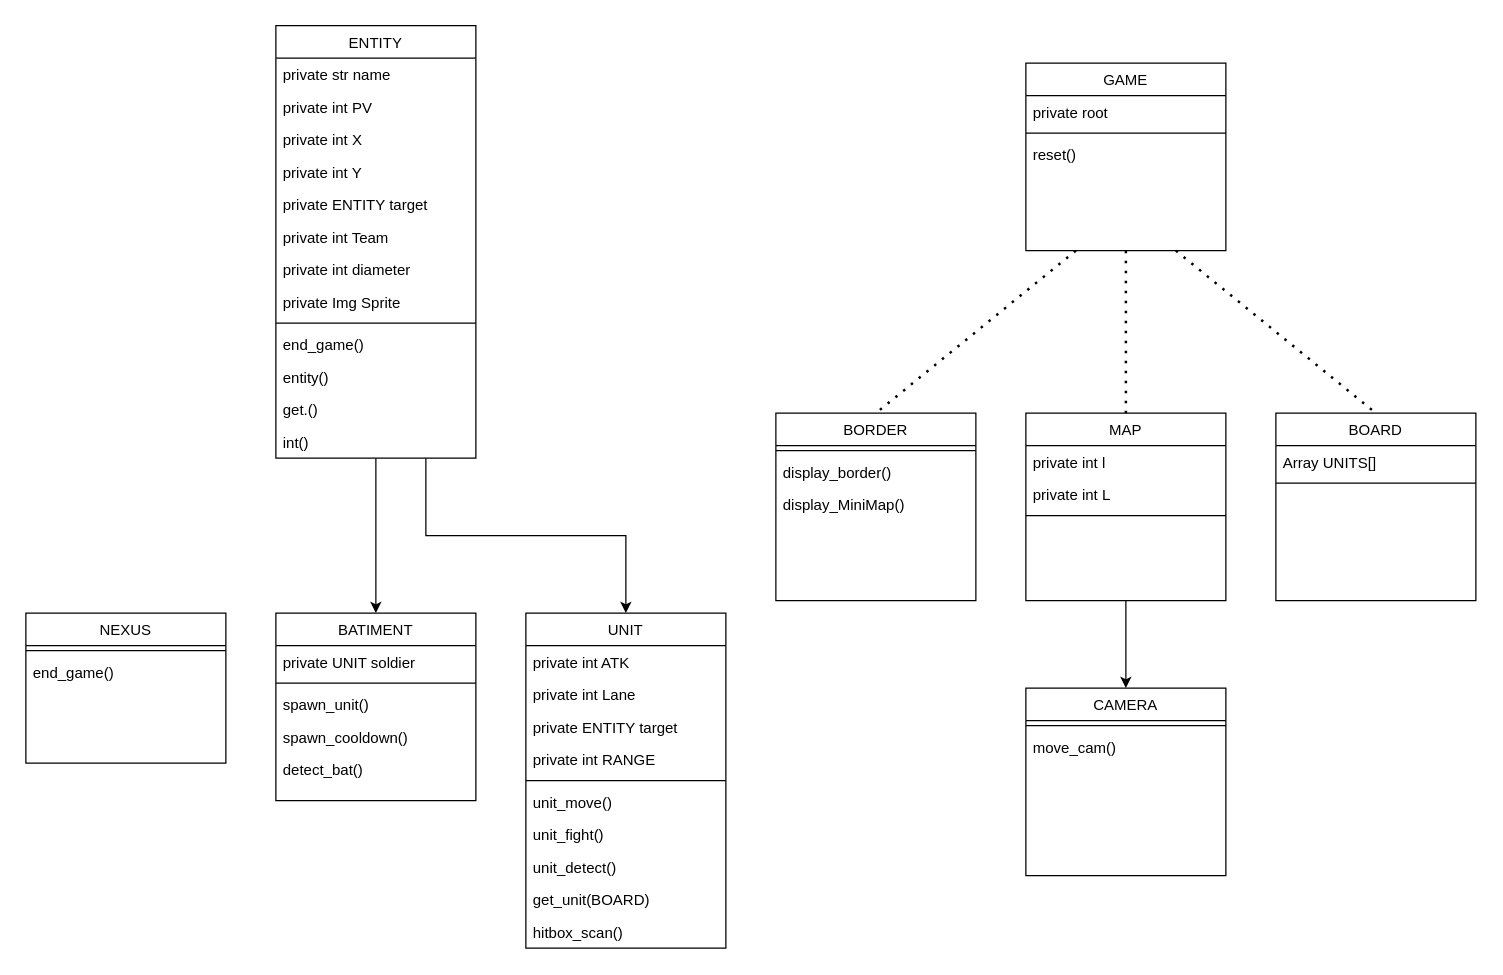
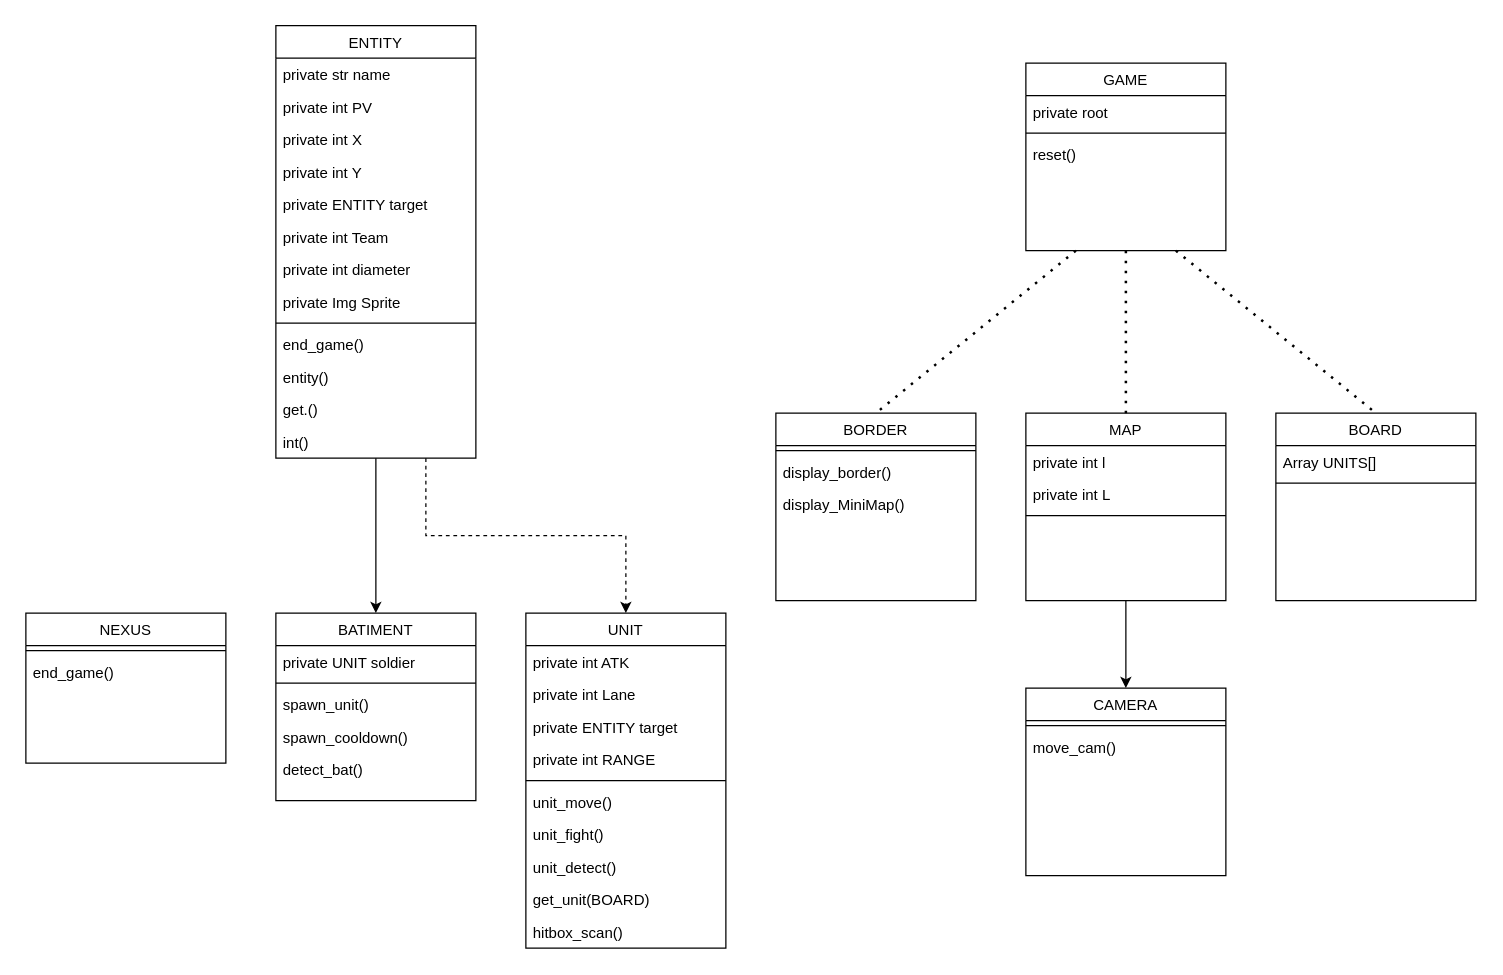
(523, 536) -> (523, 536)
